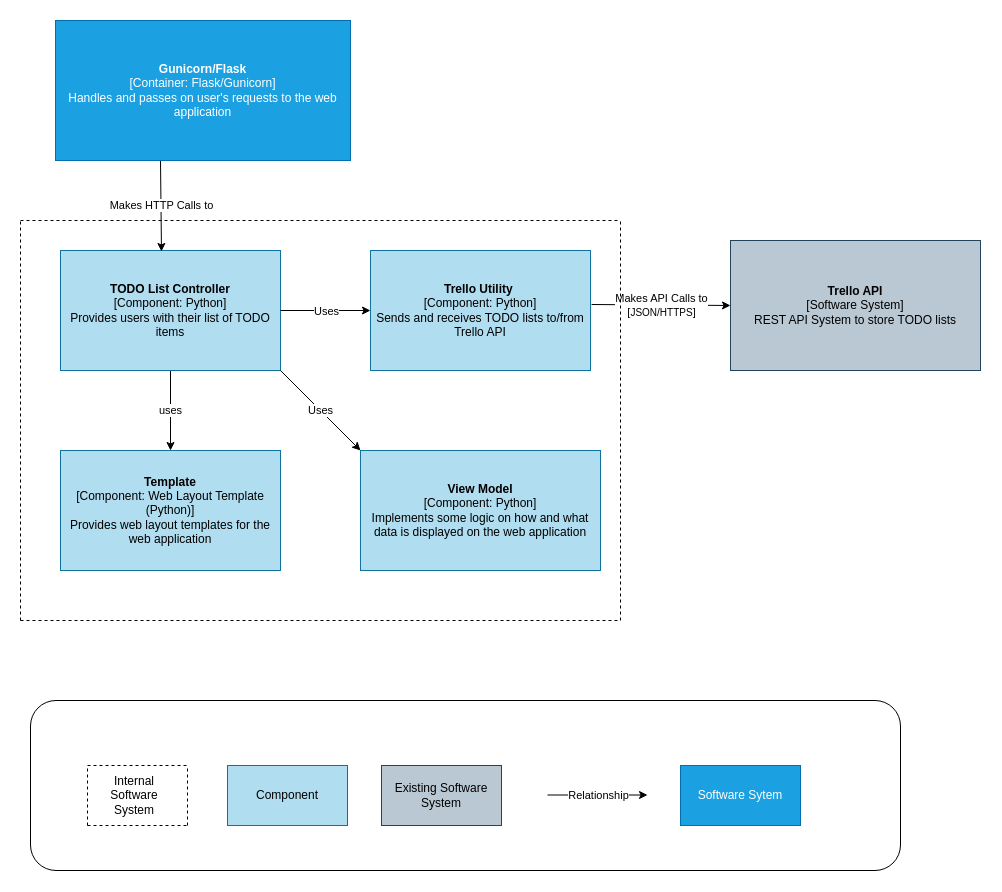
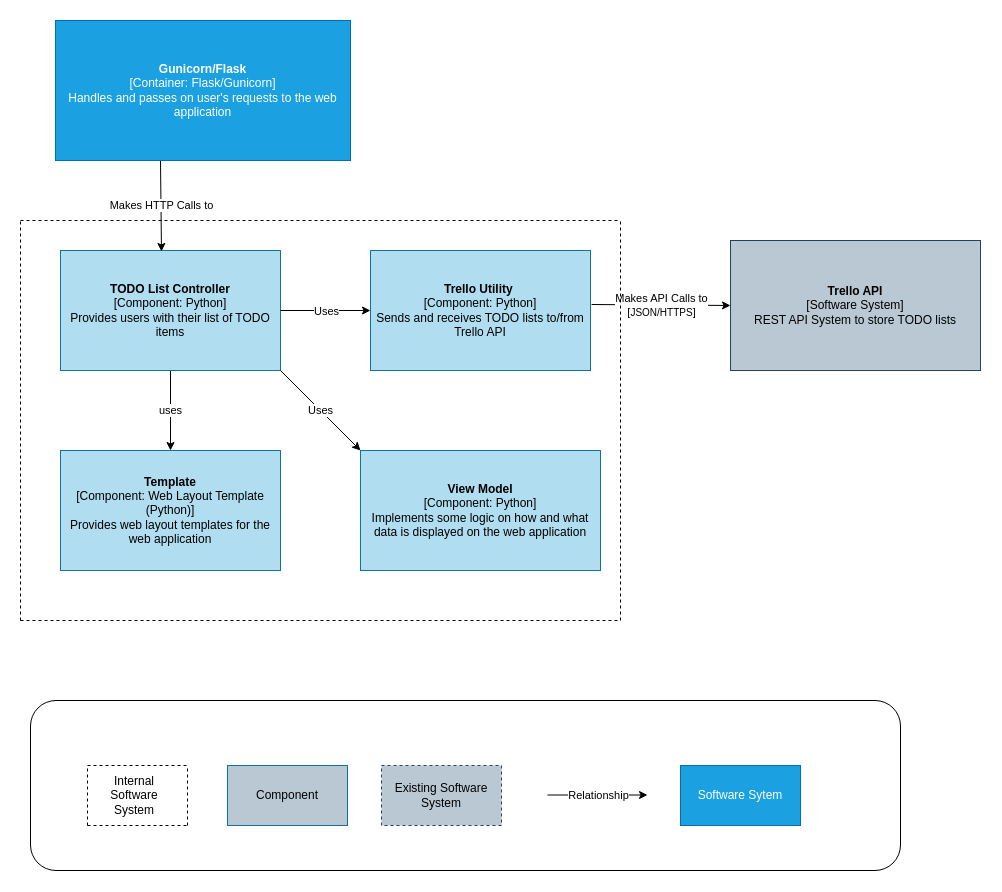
(288, 796) -> (288, 796)
(442, 796) -> (442, 796)
